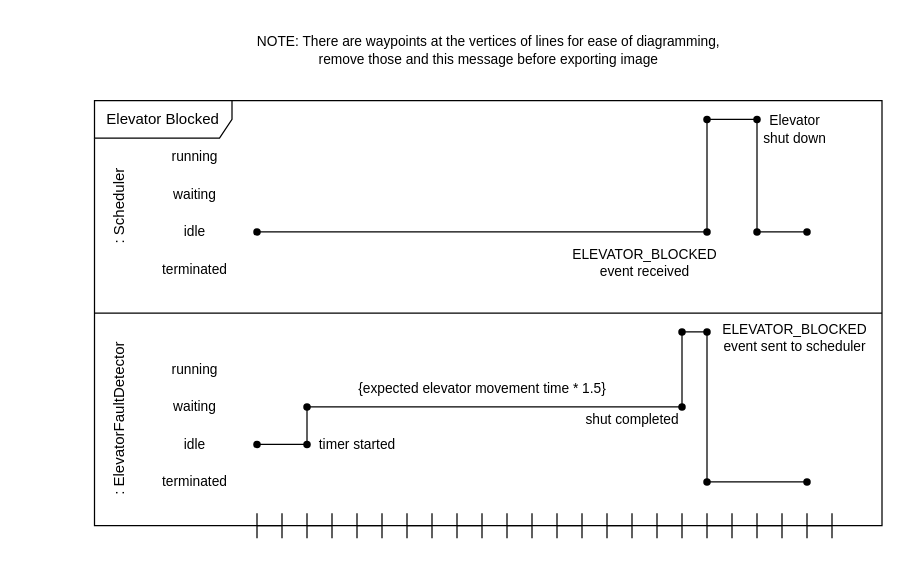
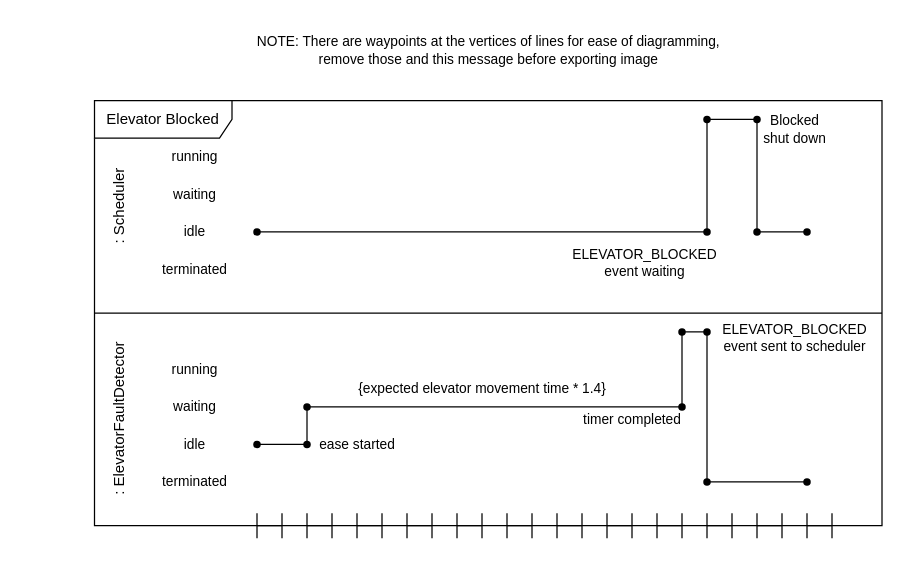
(795, 129) -> (795, 129)
(645, 263) -> (645, 263)
(483, 388) -> (483, 388)
(633, 419) -> (633, 419)
(358, 444) -> (358, 444)
